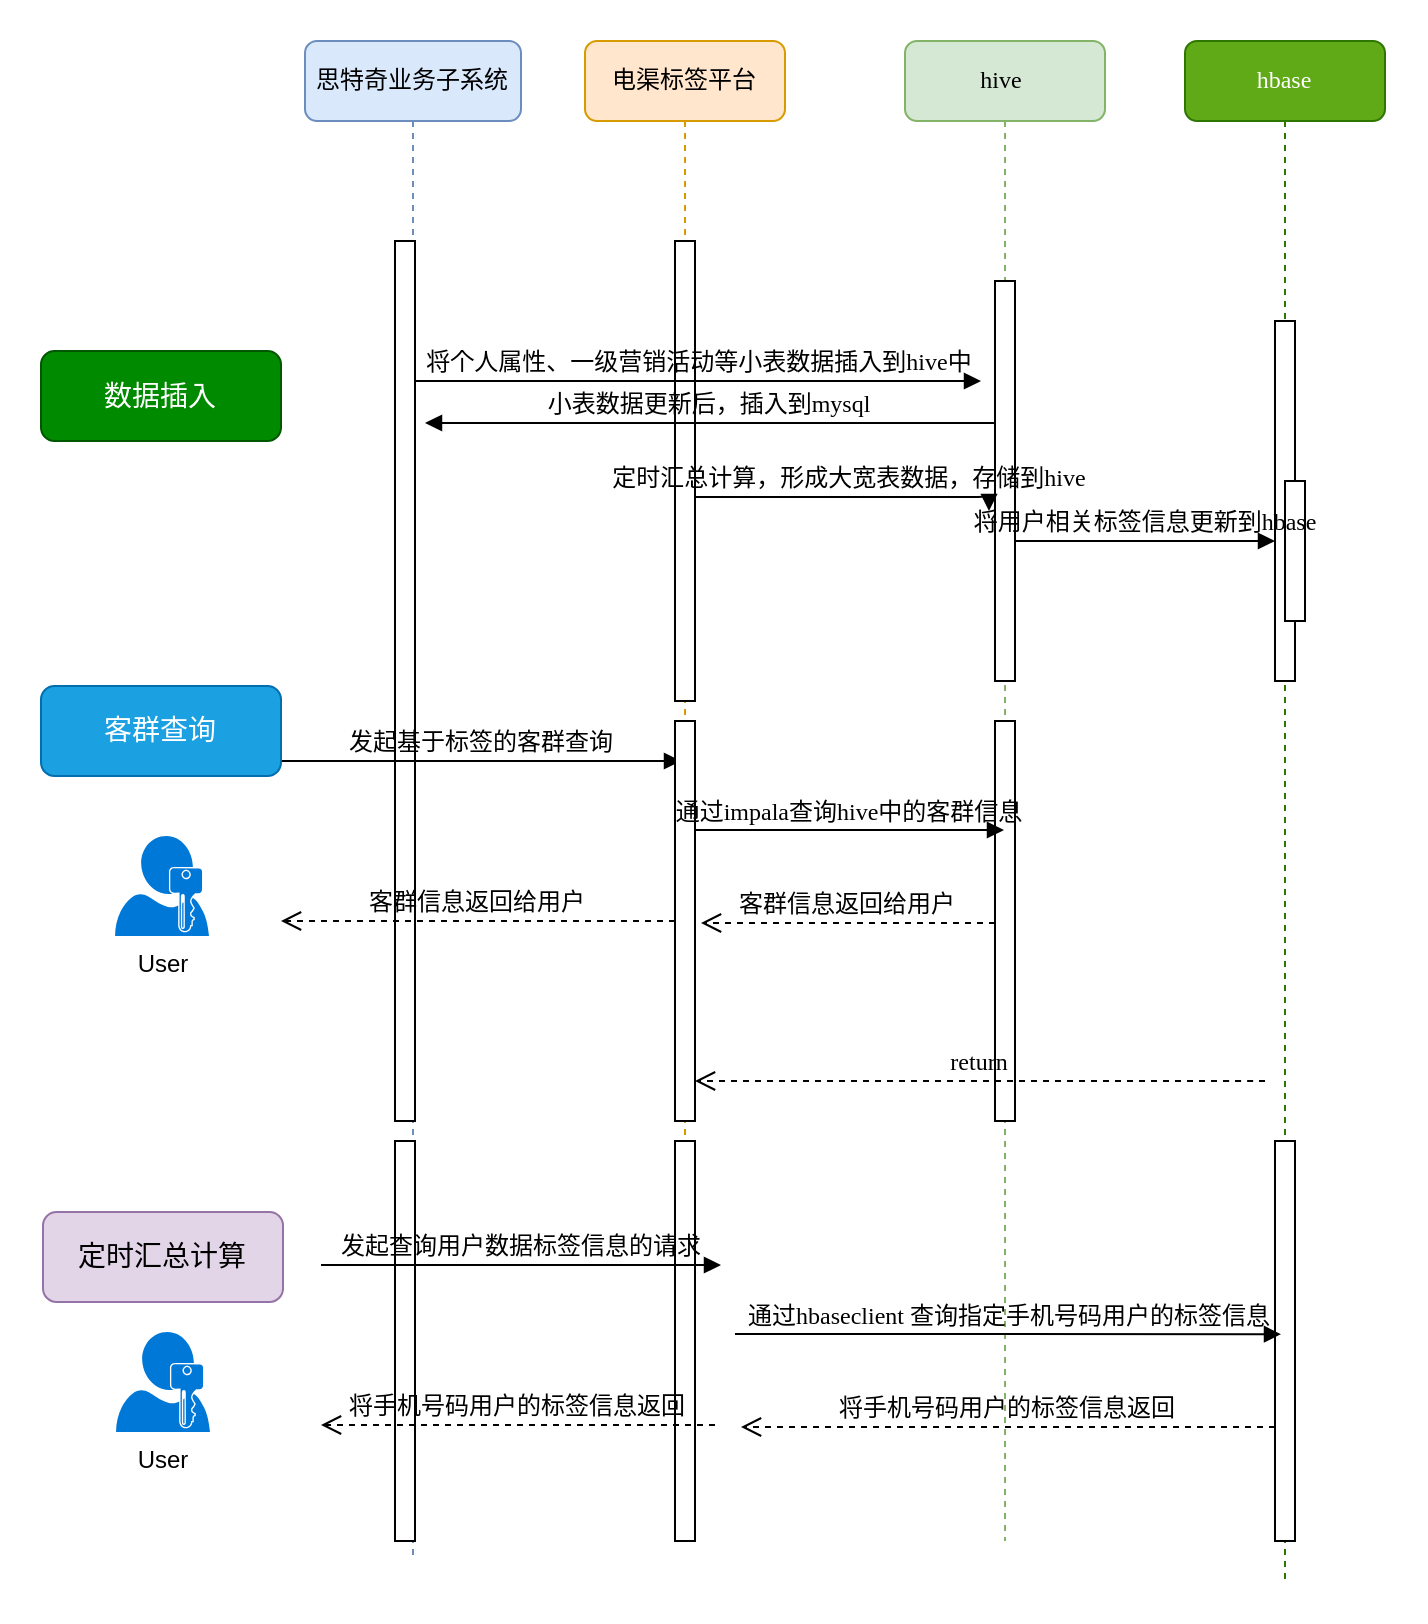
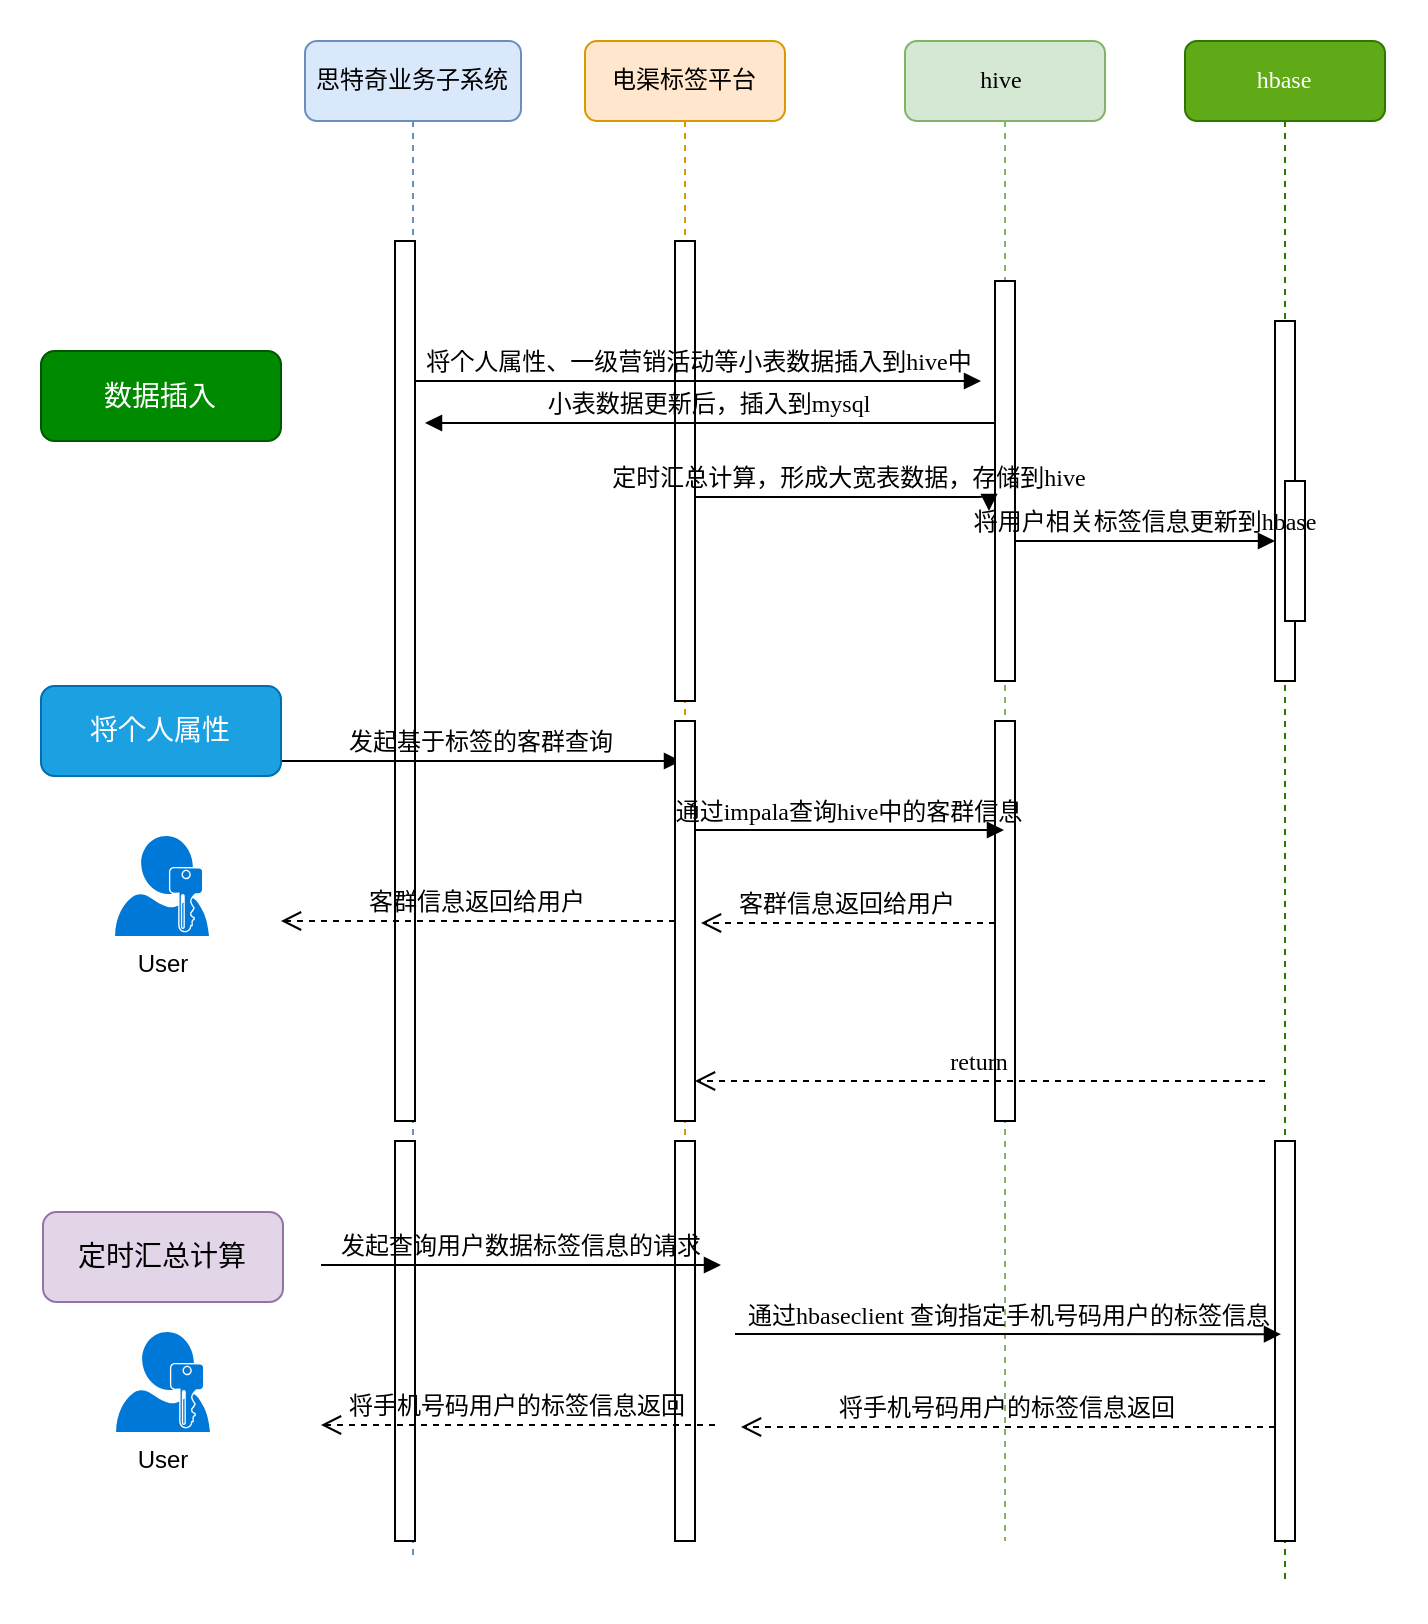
(161, 731) -> (161, 731)
